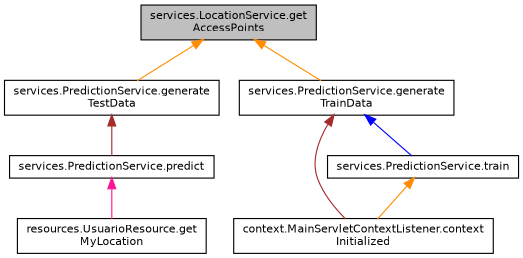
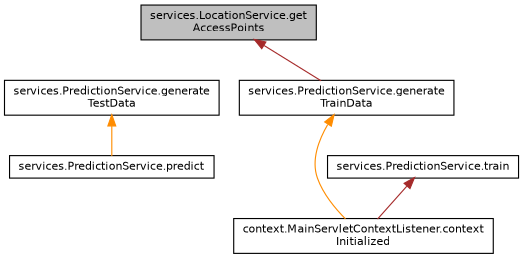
(165, 63) -> none
(293, 63) -> (293, 63)
(393, 139) -> none
(112, 141) -> (112, 141)
(317, 175) -> (317, 175)
(392, 203) -> (392, 203)
(112, 236) -> none
